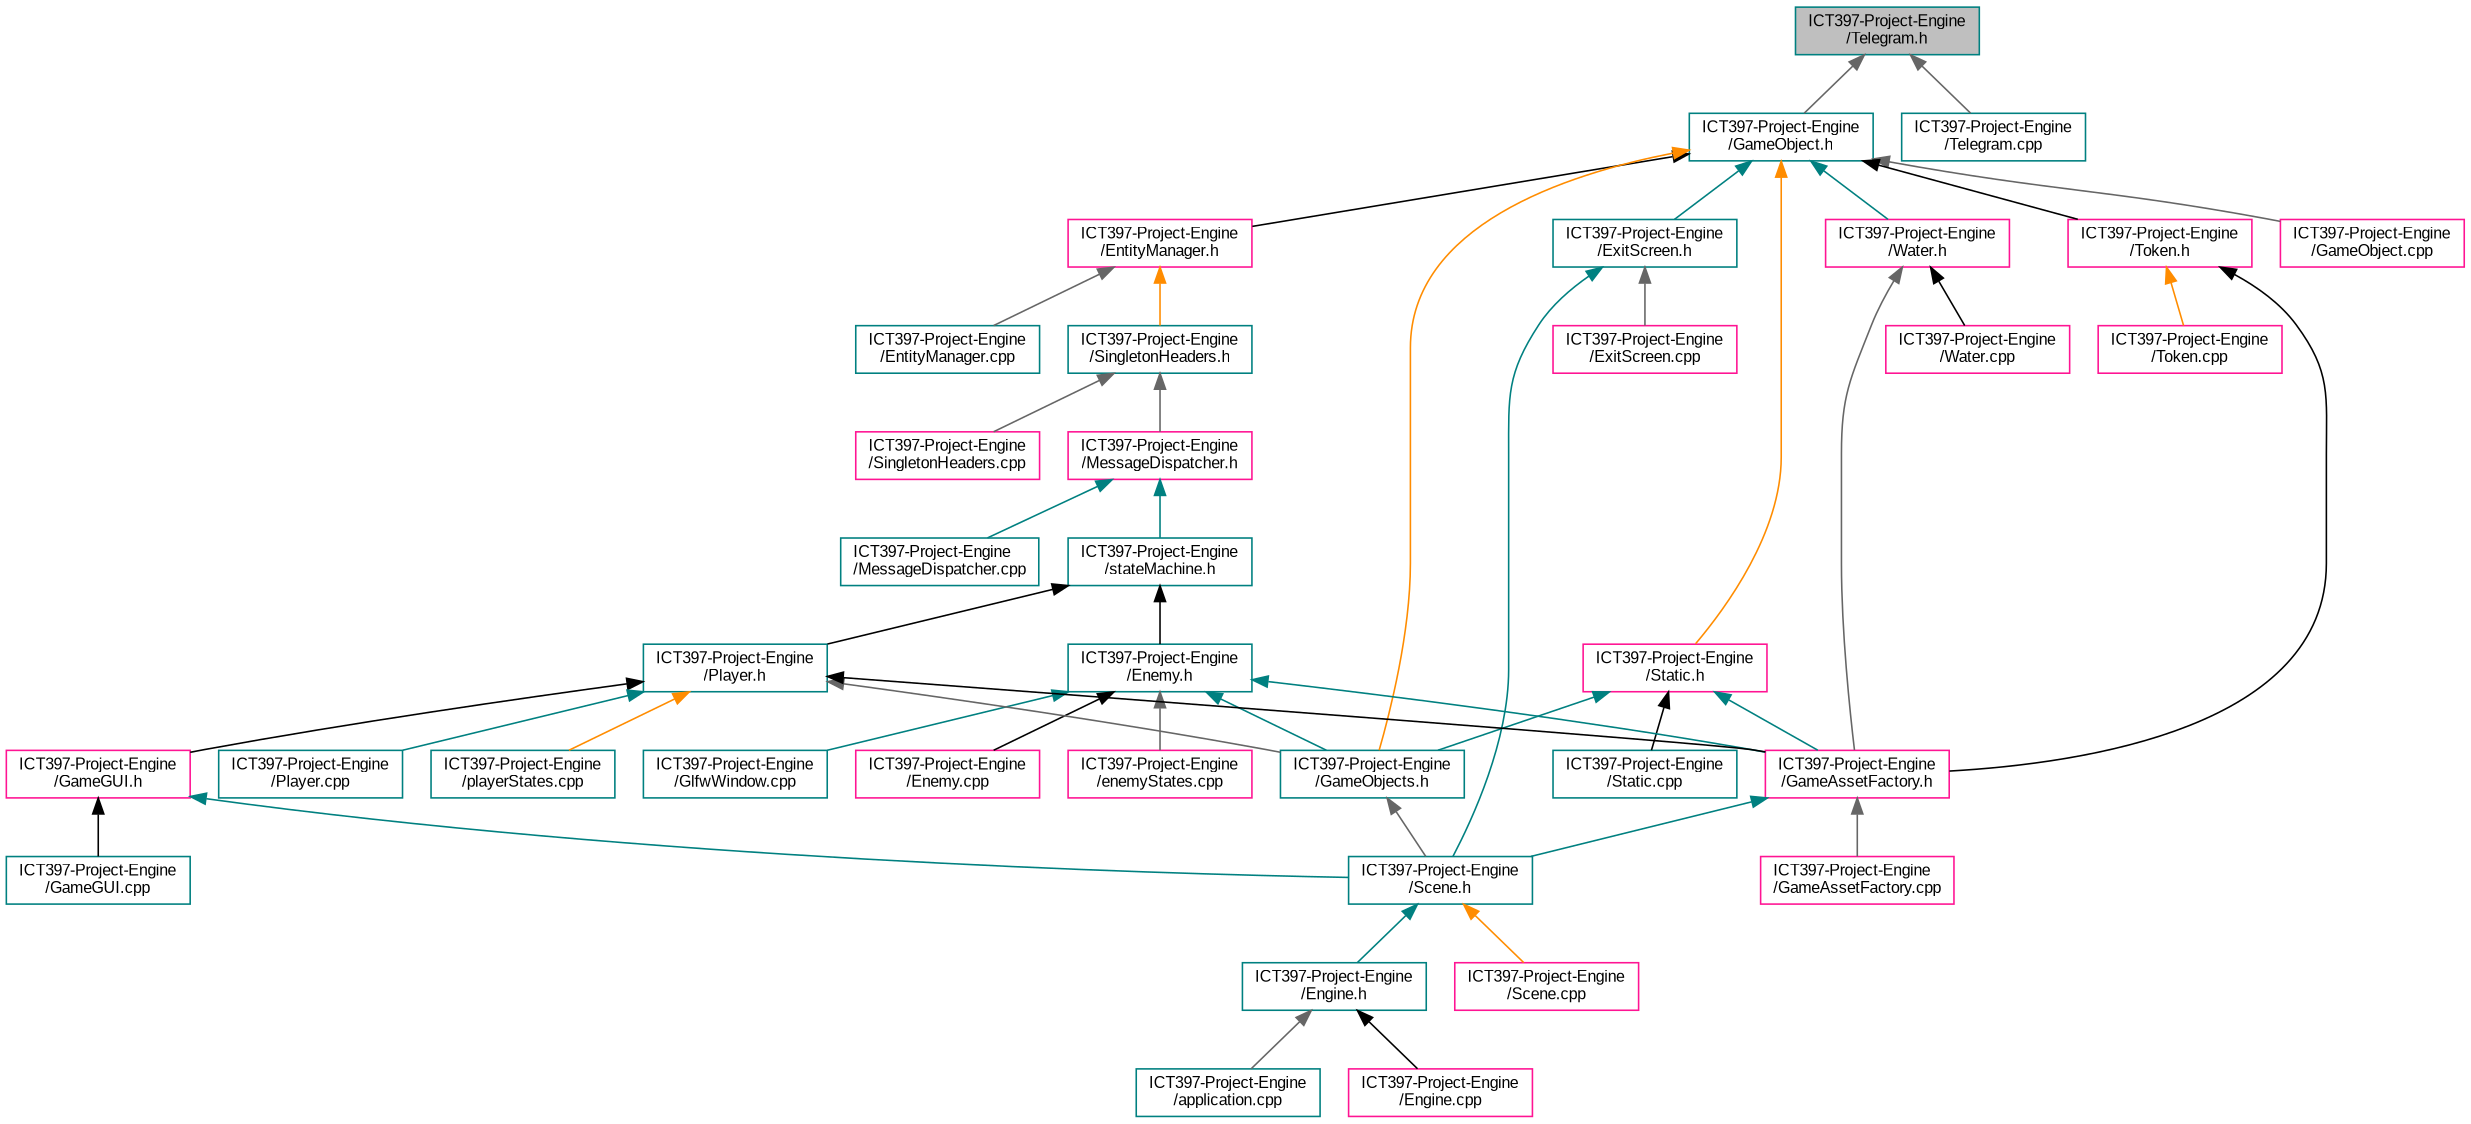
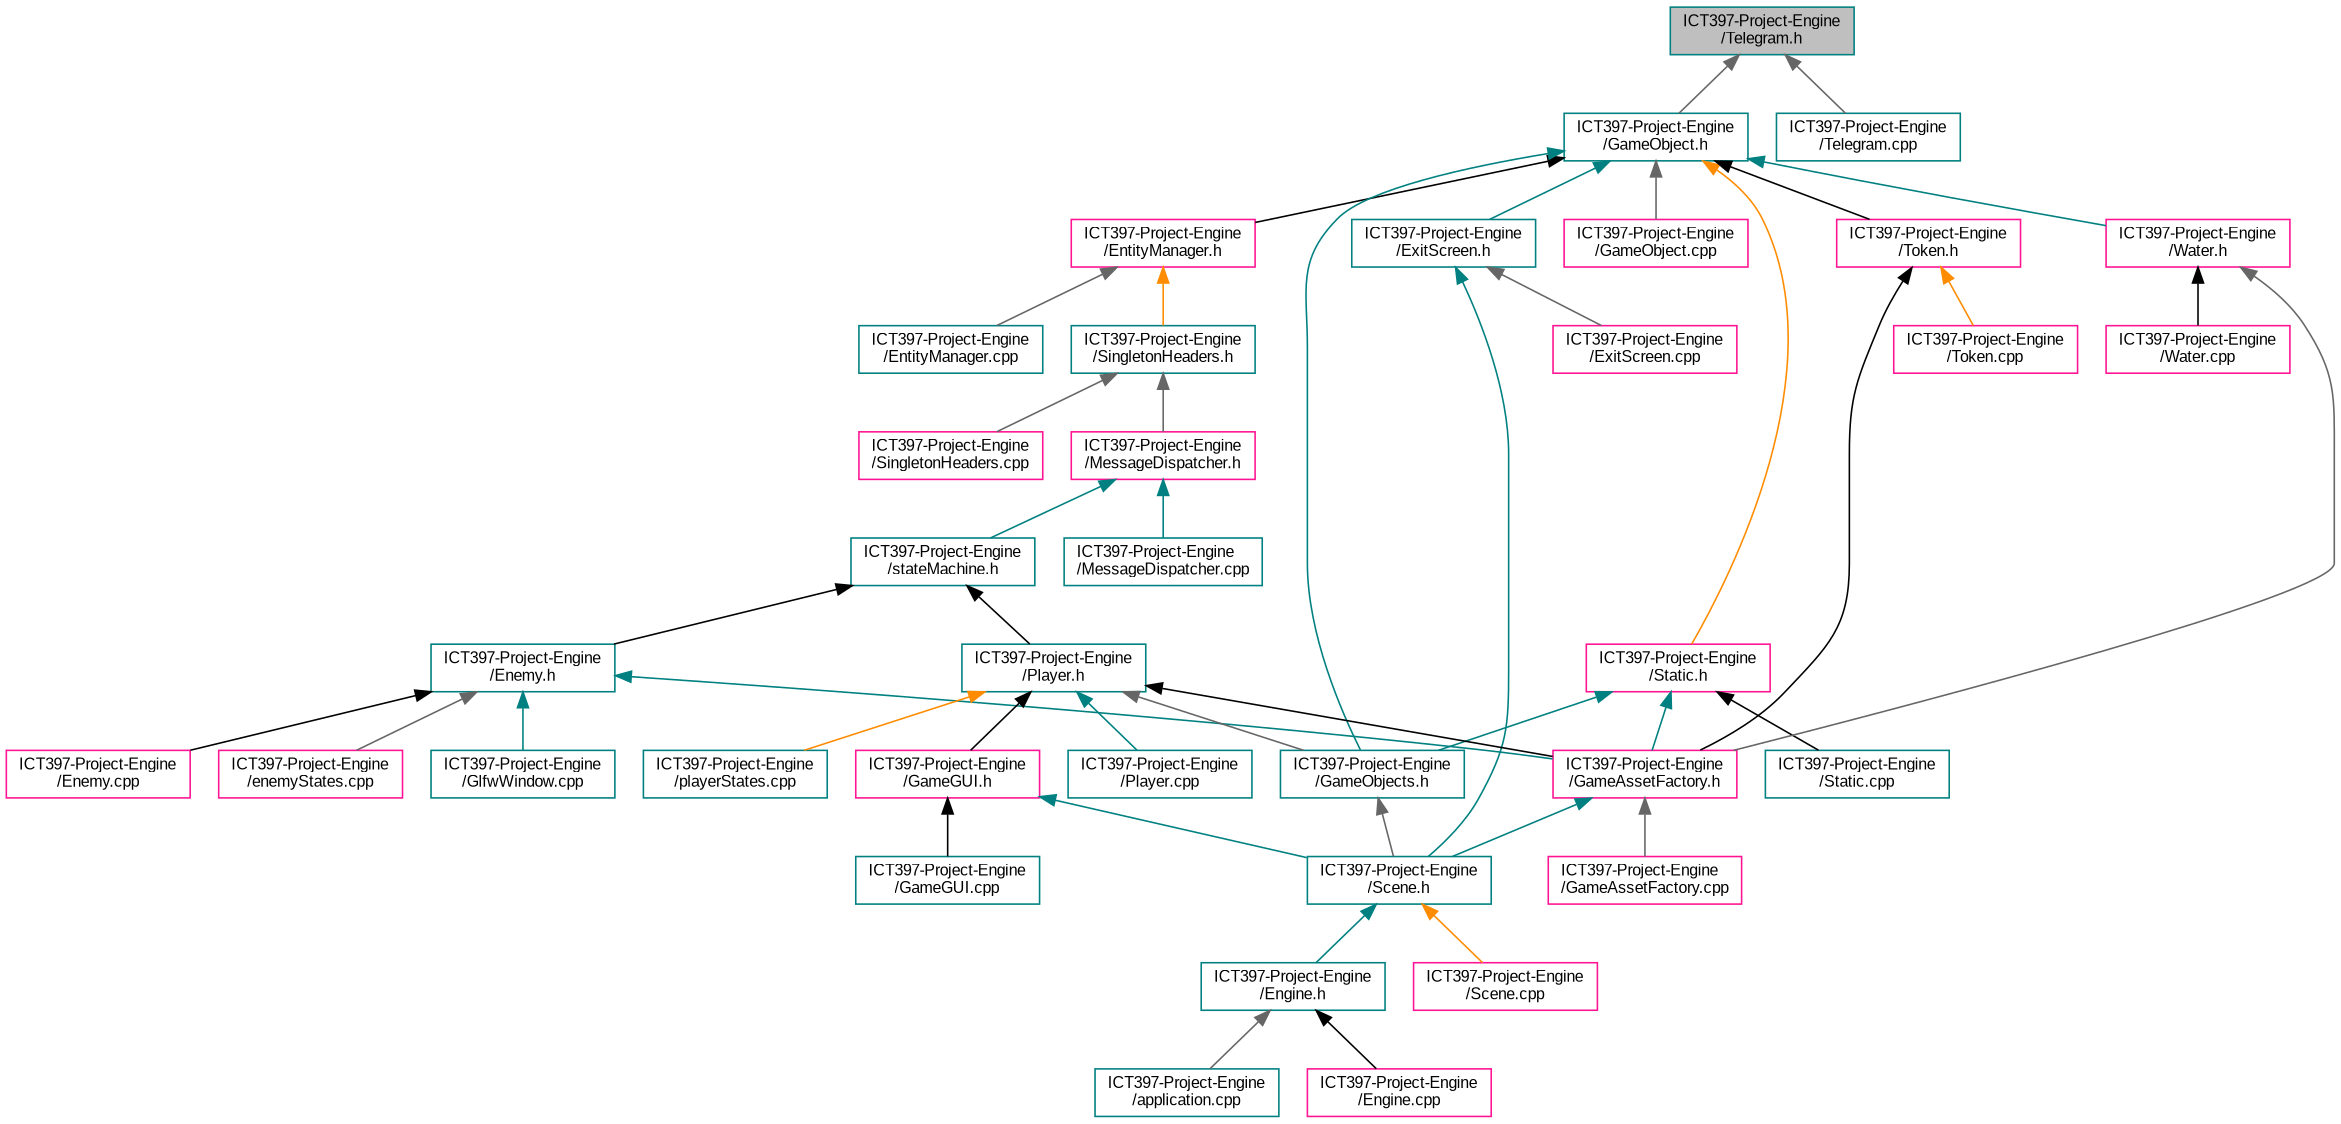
(1410, 374) -> (1307, 373)
(1273, 725) -> none
